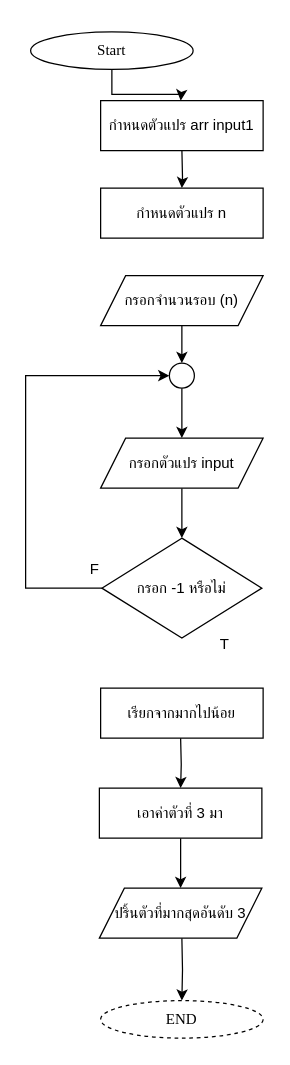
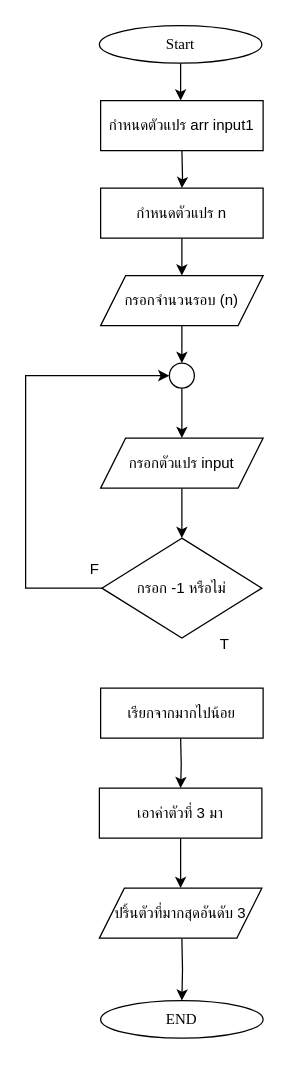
(112, 51) -> (181, 44)
none -> (182, 261)
(182, 1019) -> (182, 1019)
